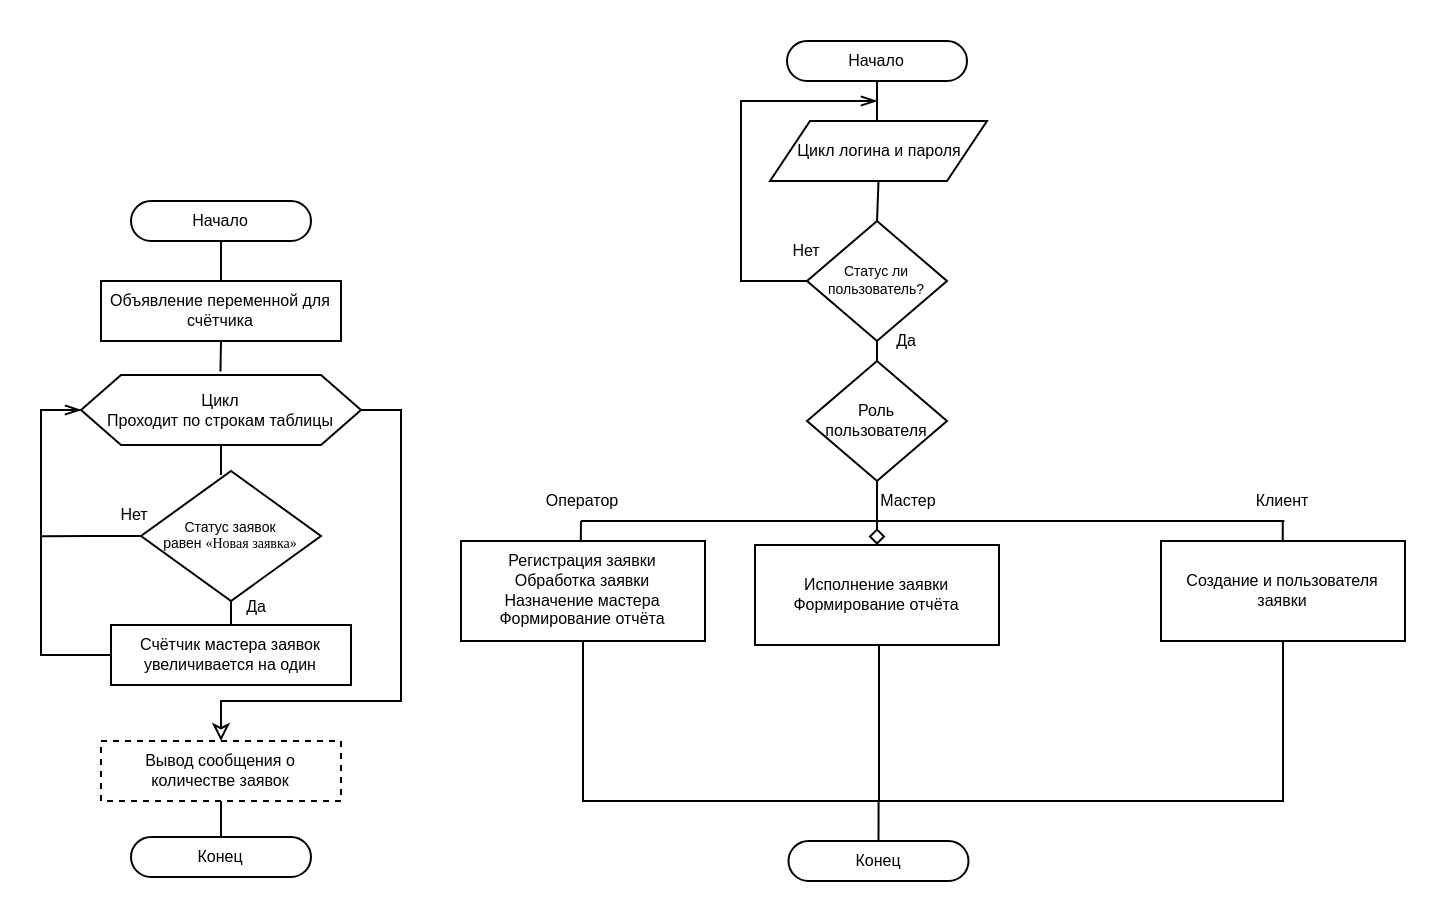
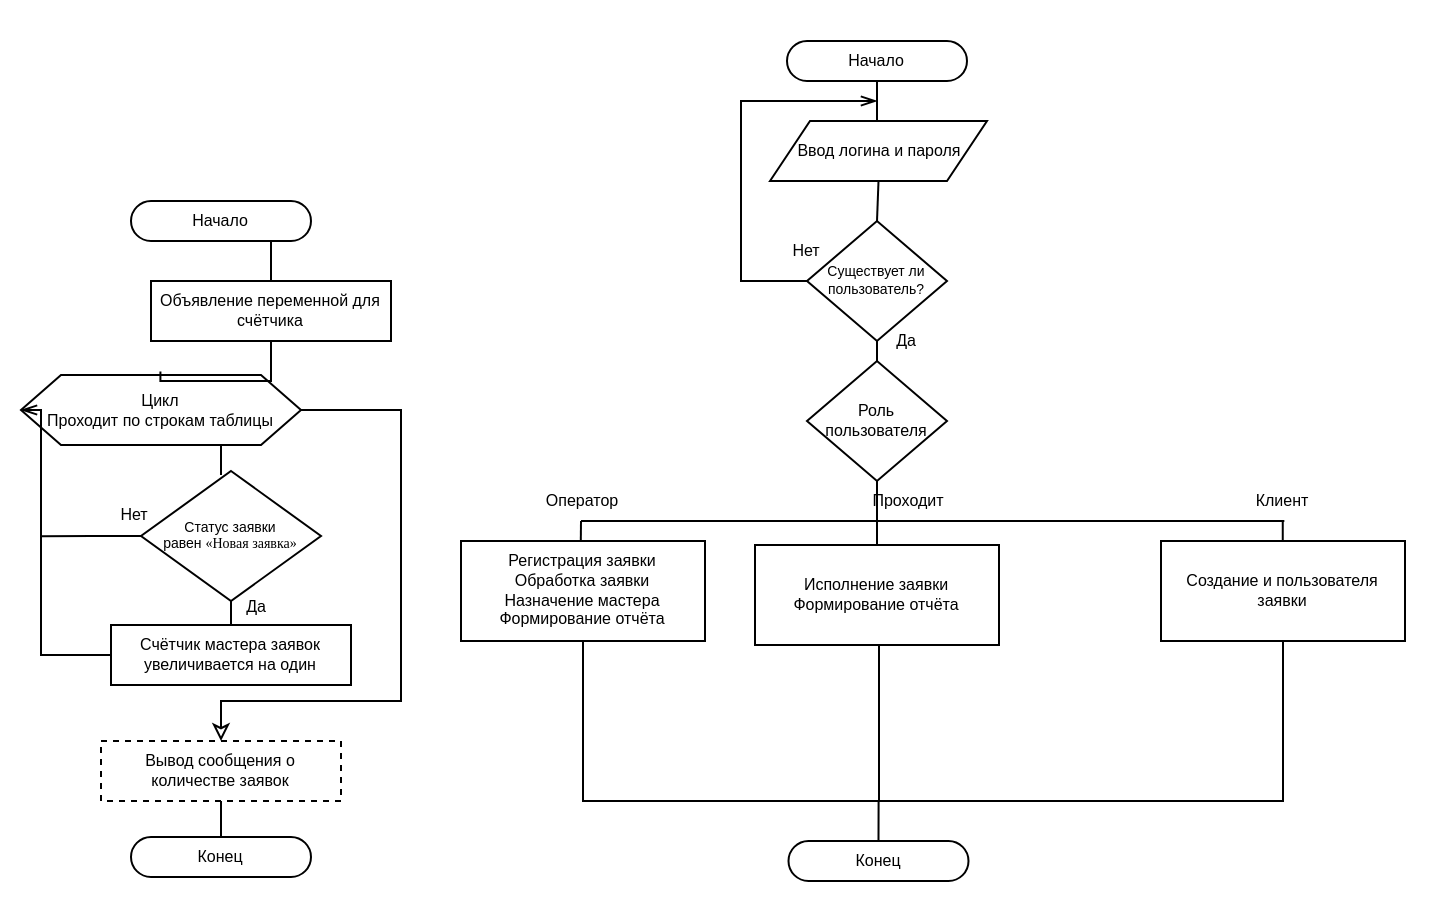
(880, 151) -> (880, 151)
(877, 281) -> (877, 281)
(221, 311) -> (271, 311)
(221, 410) -> (161, 410)
(909, 501) -> (909, 501)
(877, 529) -> (877, 536)
(231, 537) -> (231, 537)
